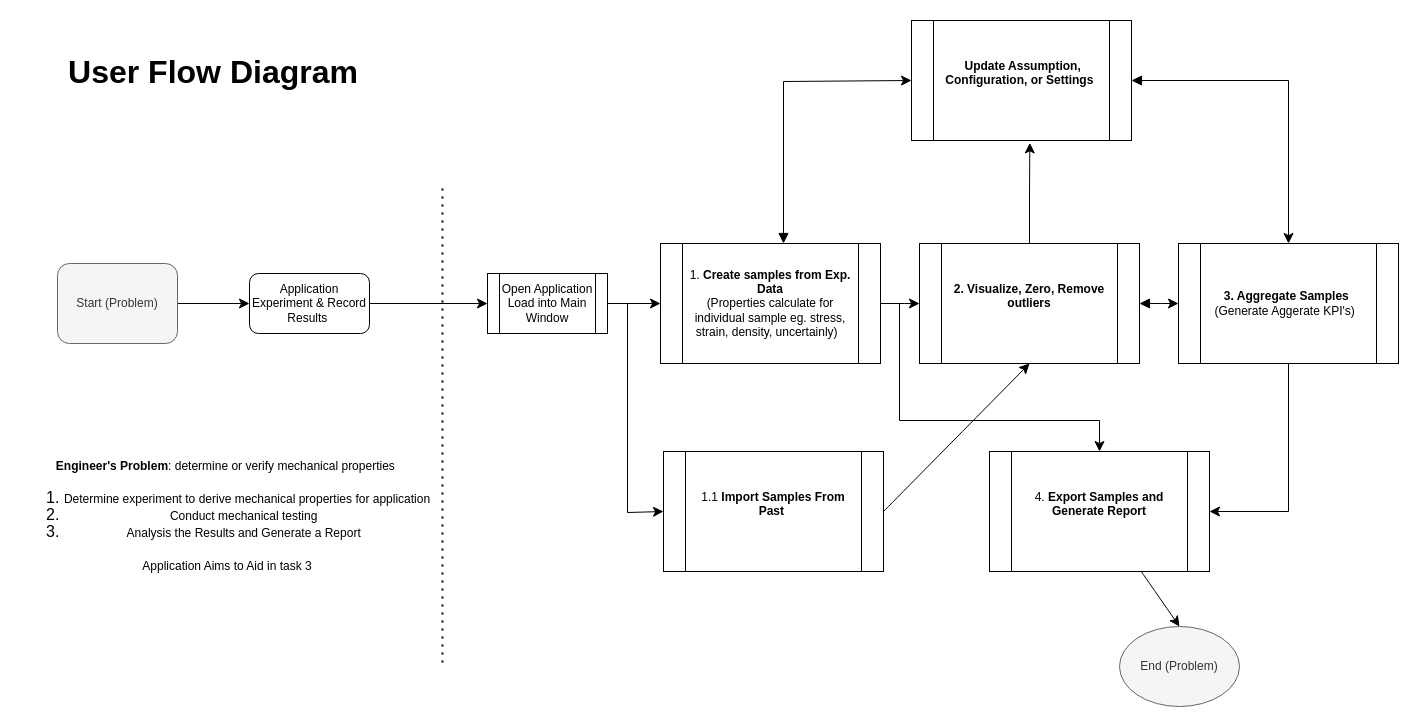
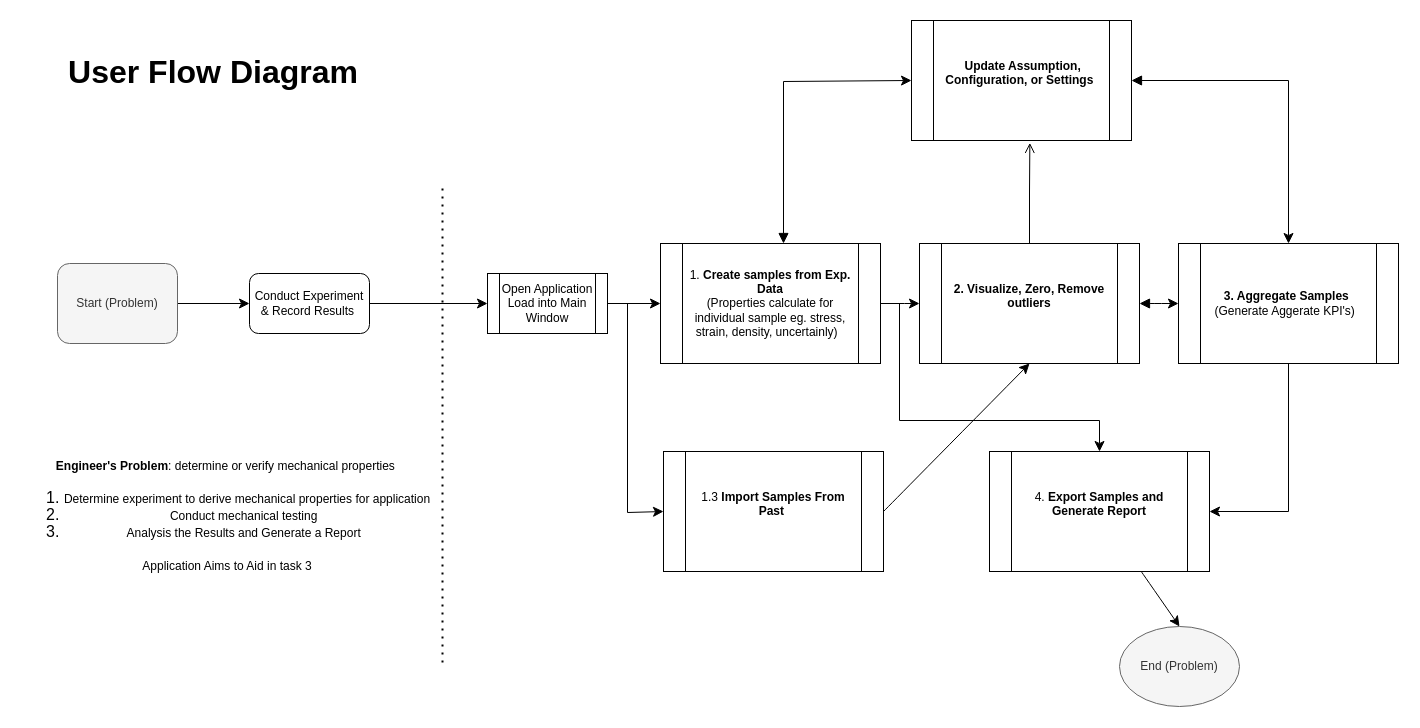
(1030, 153) -> (1030, 150)
(310, 304) -> (310, 304)
(774, 512) -> (774, 512)
